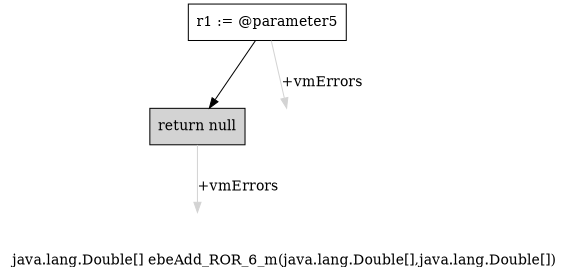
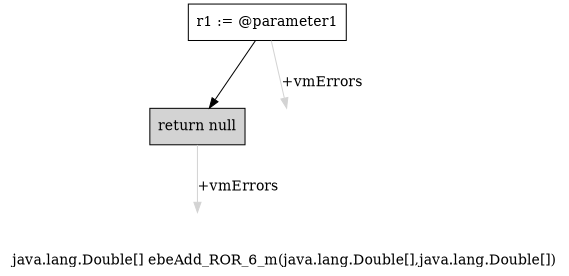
(267, 22) -> (267, 22)
